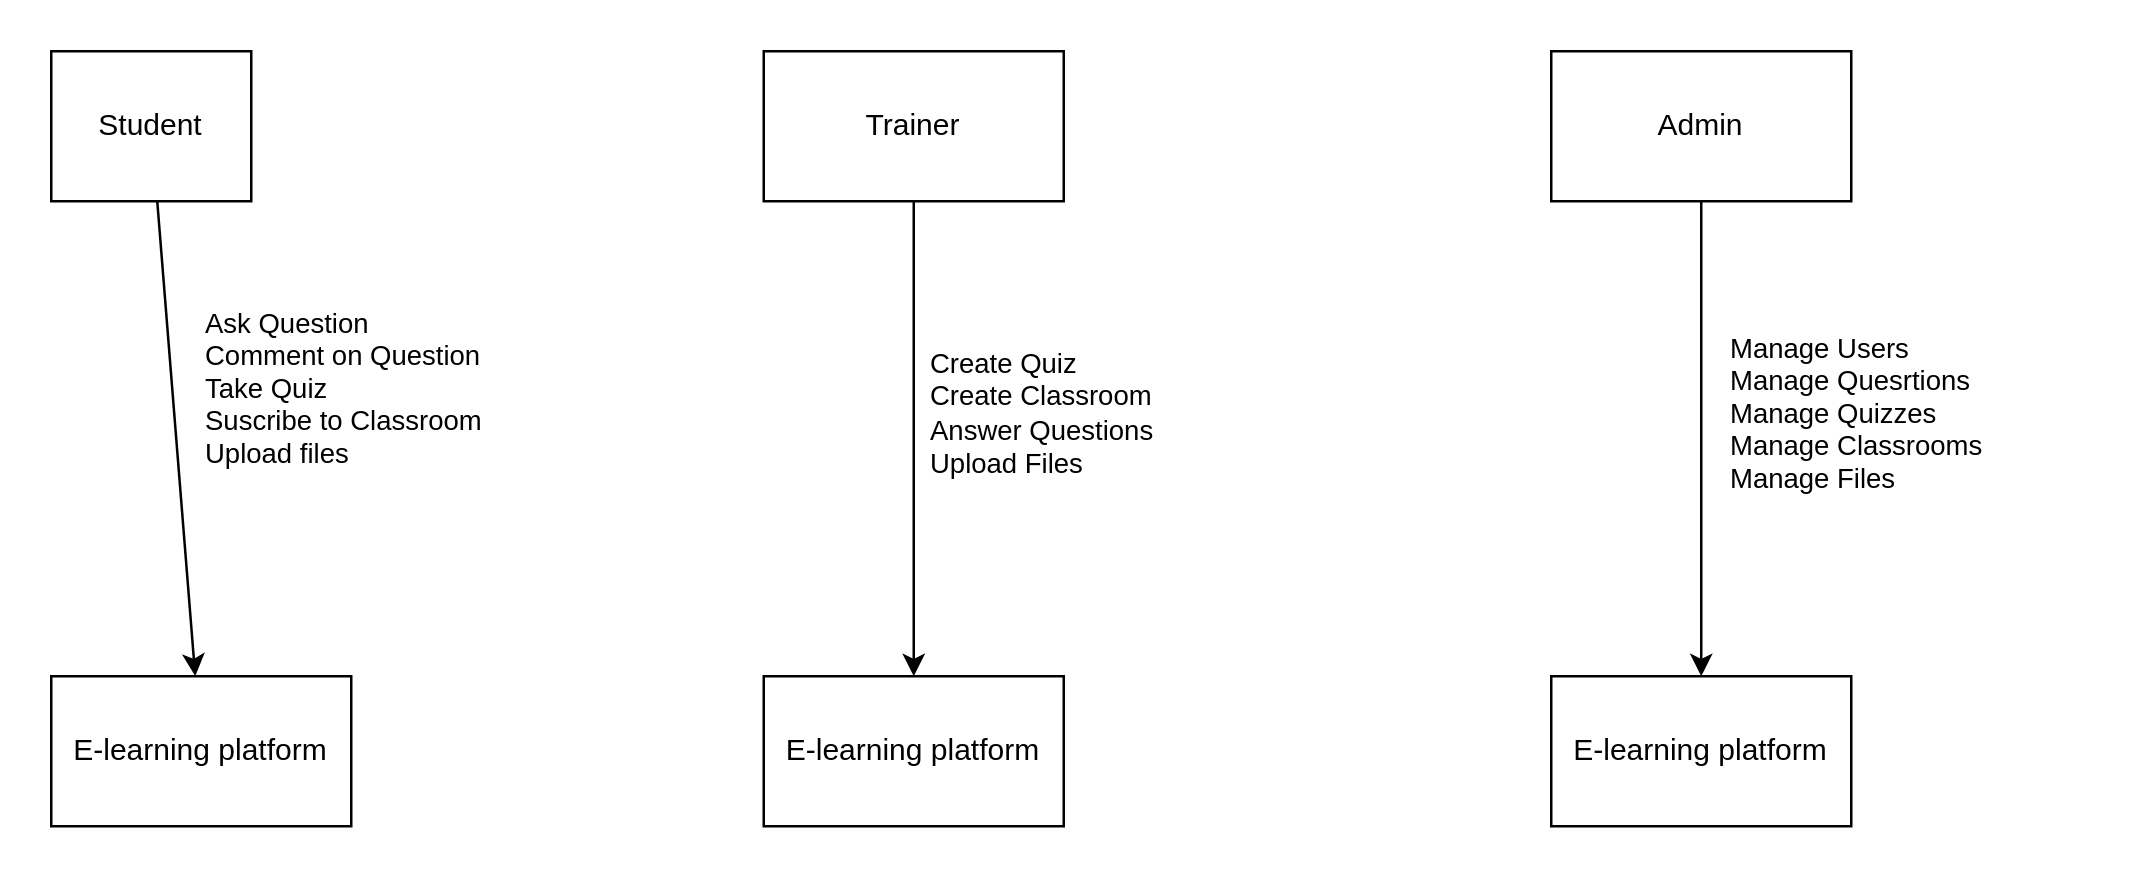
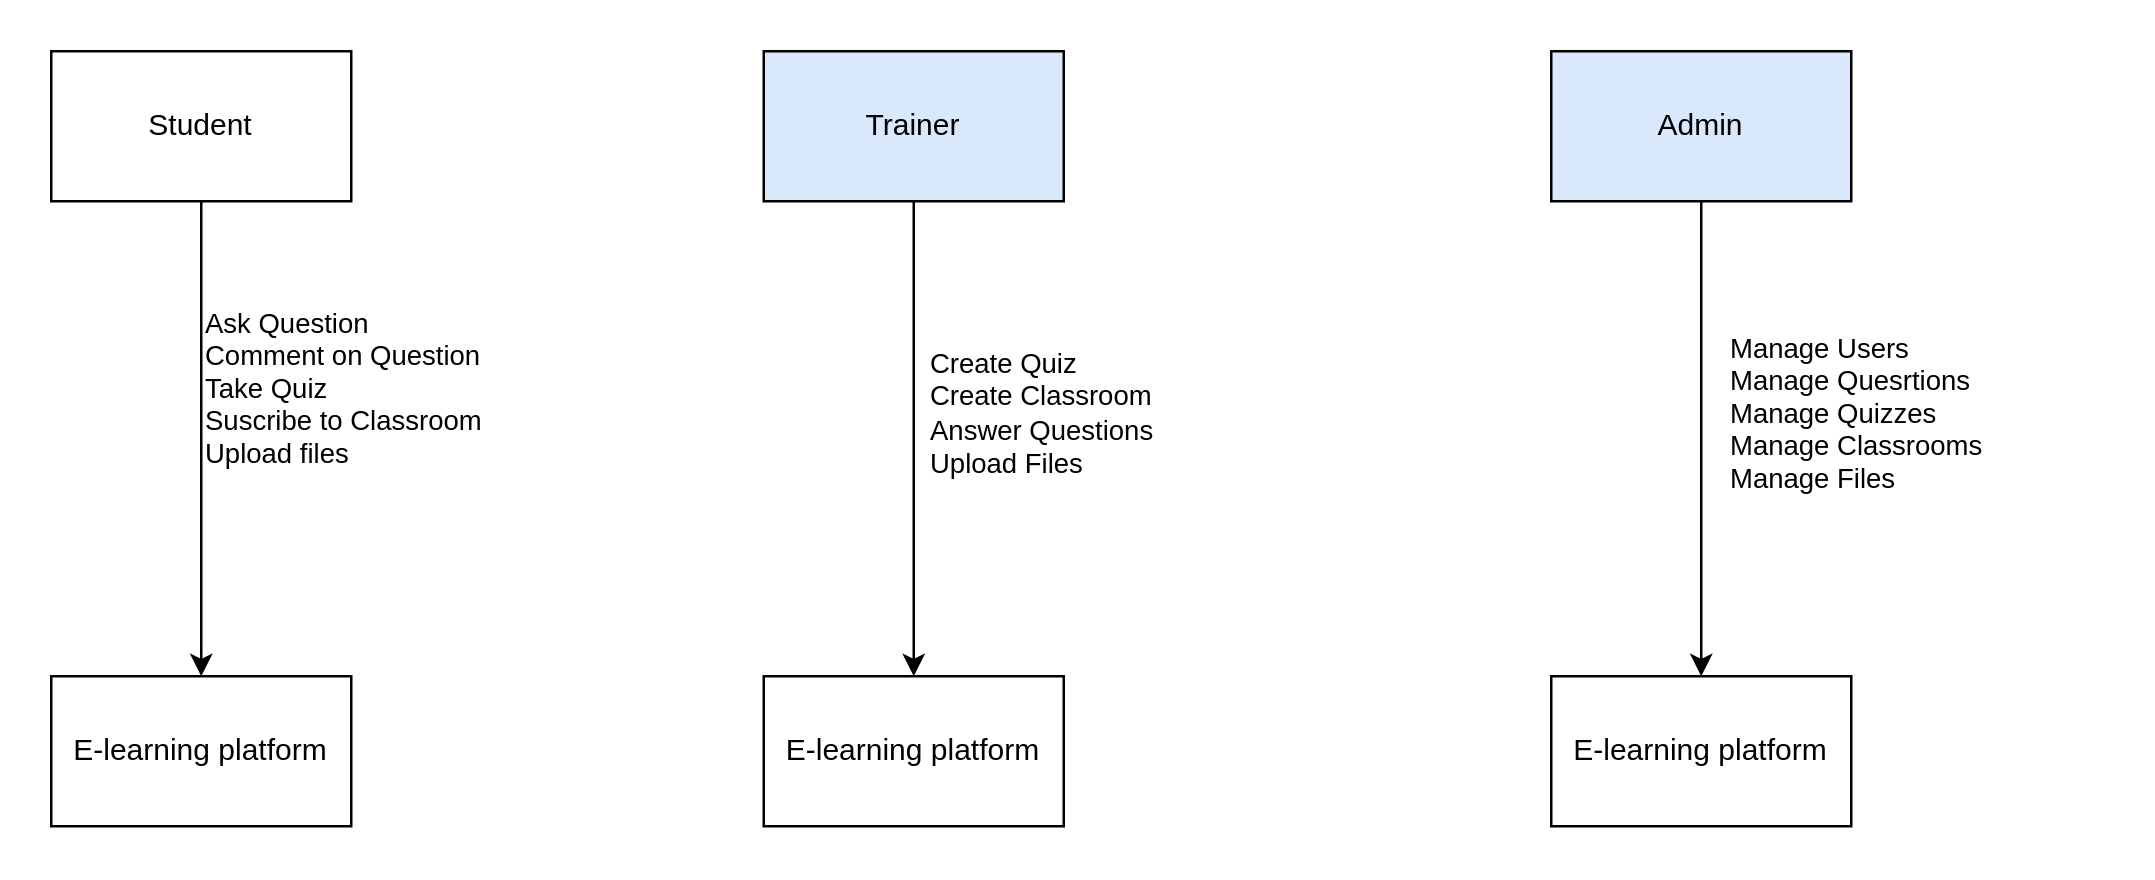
(151, 126) -> (201, 126)
(914, 126) -> (914, 126)
(1701, 126) -> (1701, 126)
